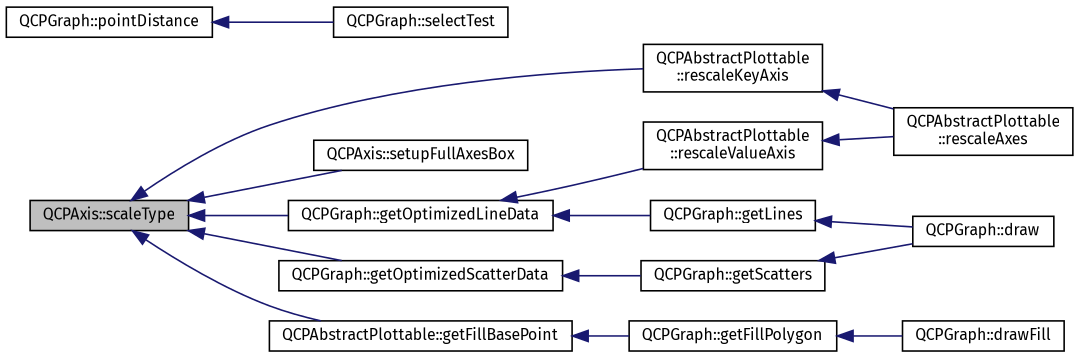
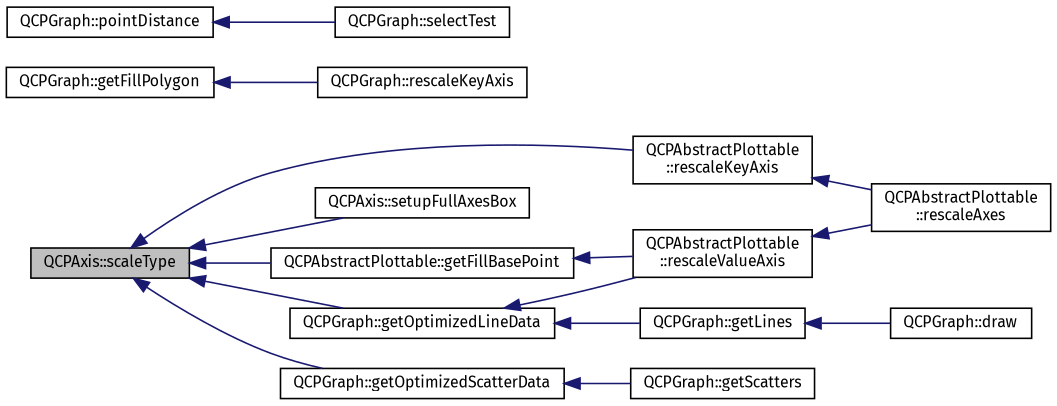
(874, 251) -> none
(609, 336) -> (611, 257)
(983, 336) -> (422, 82)
